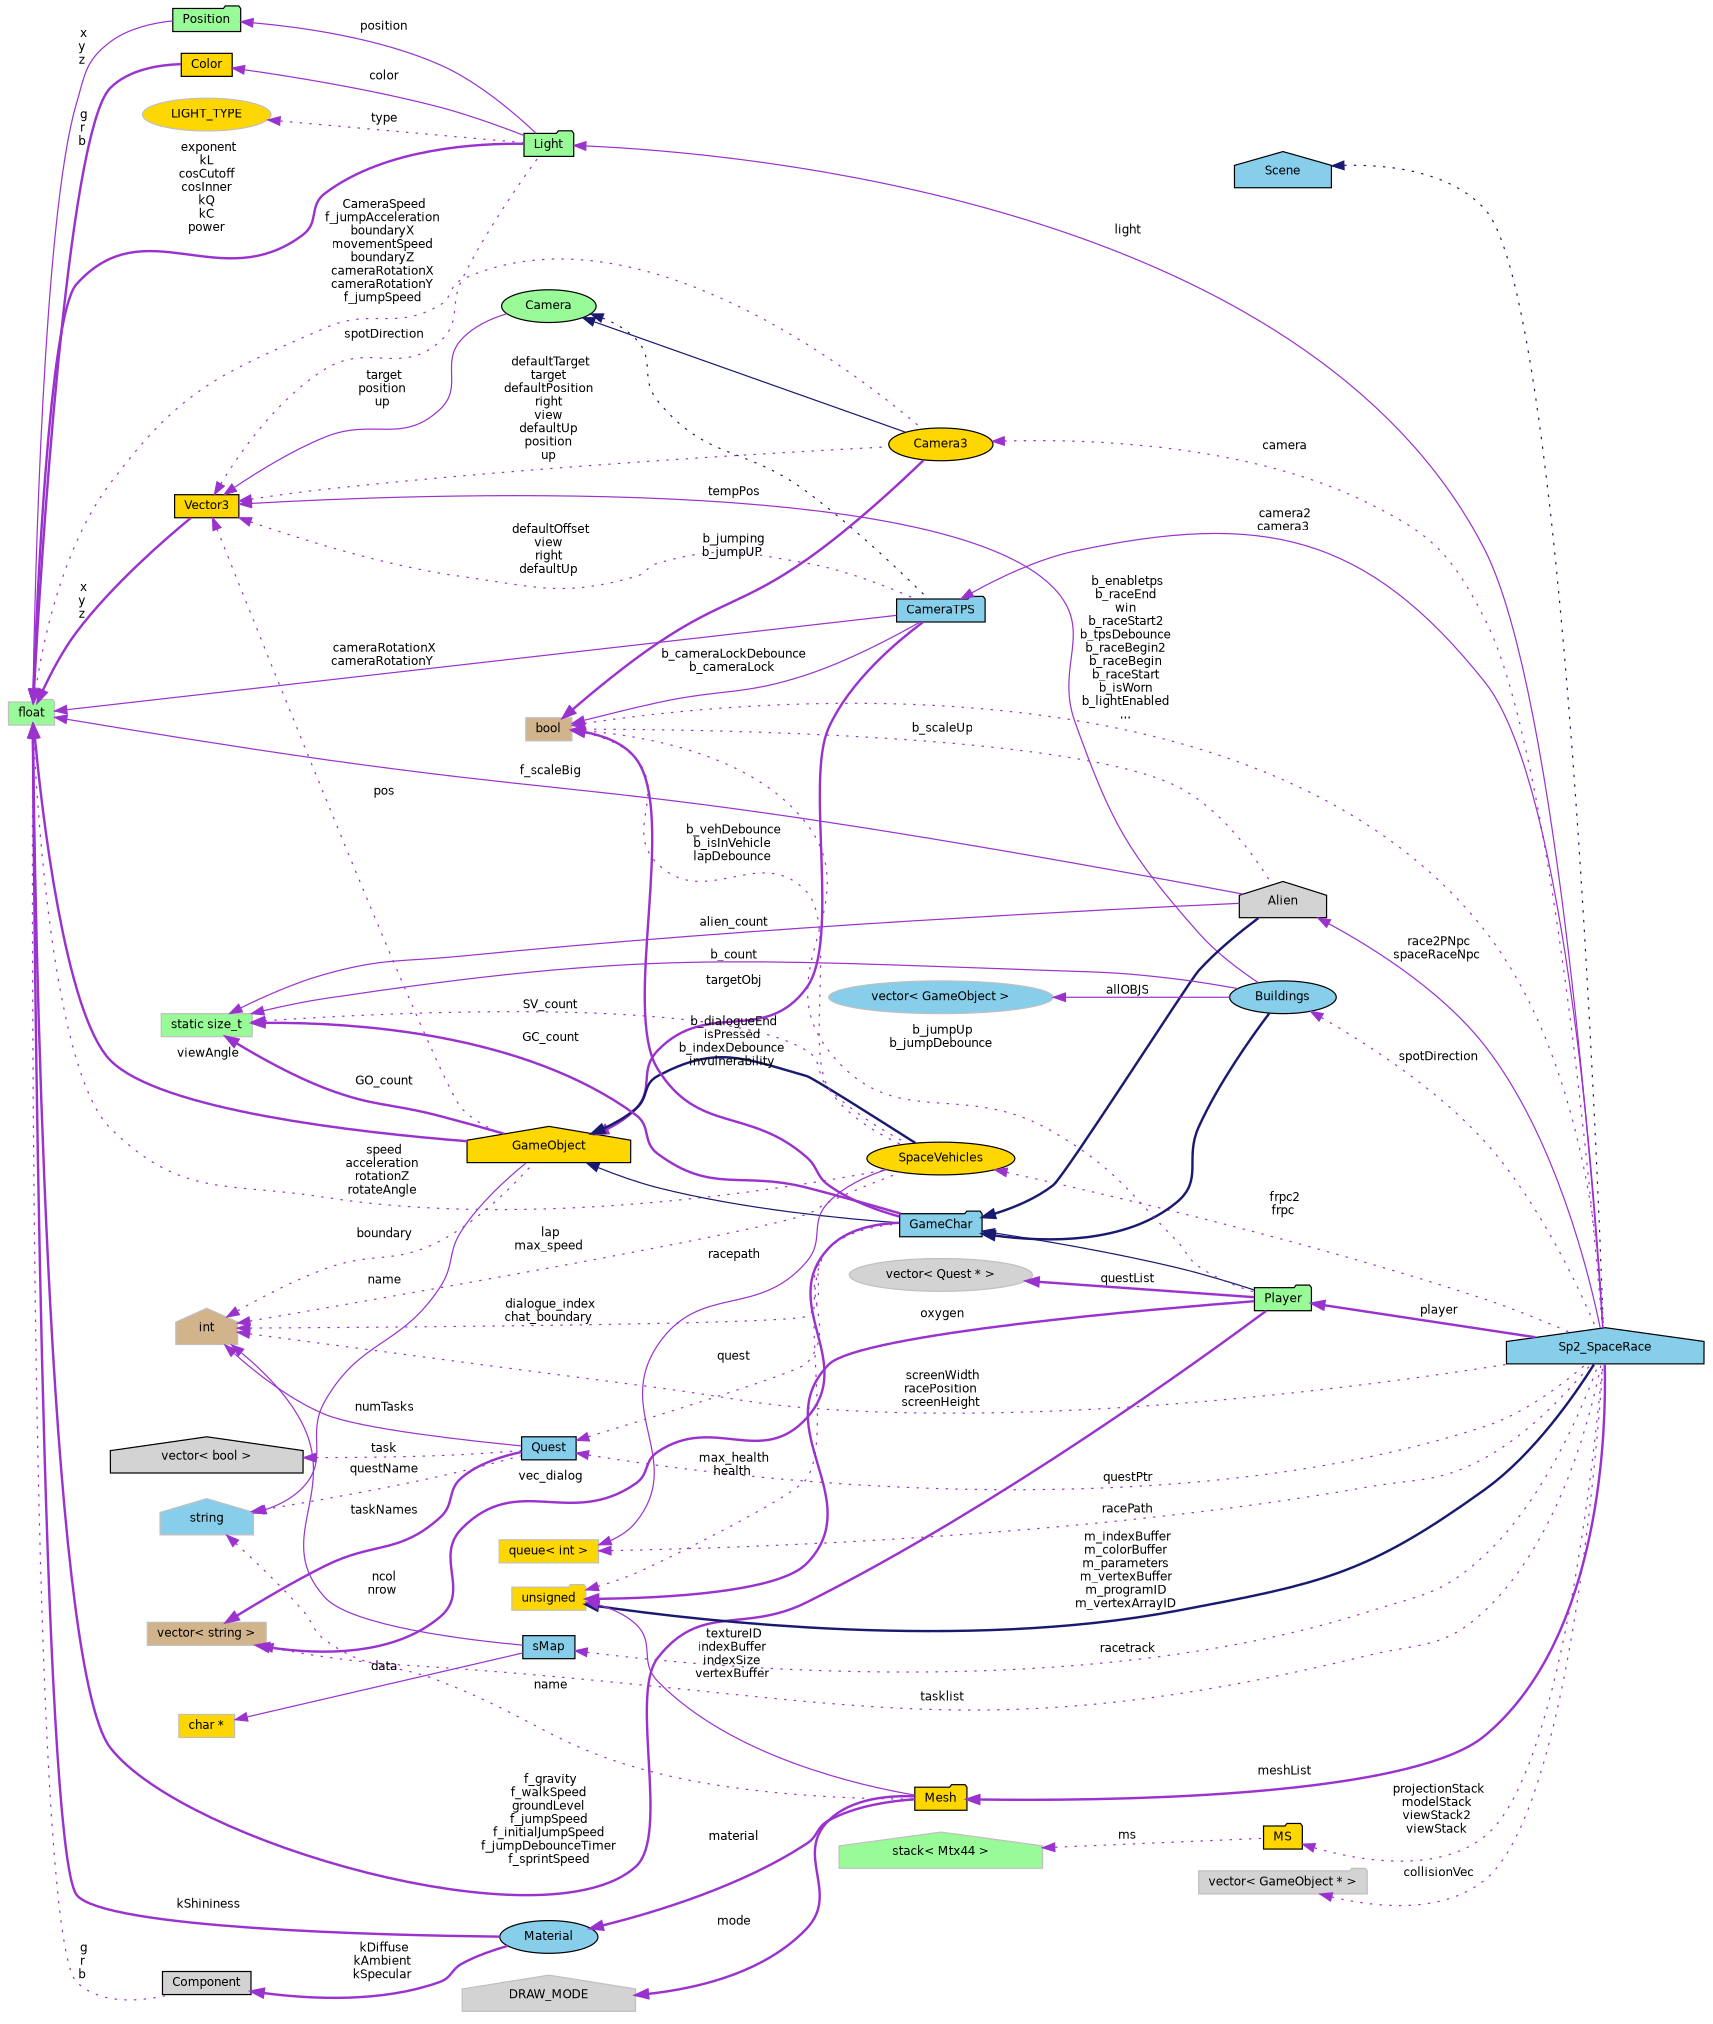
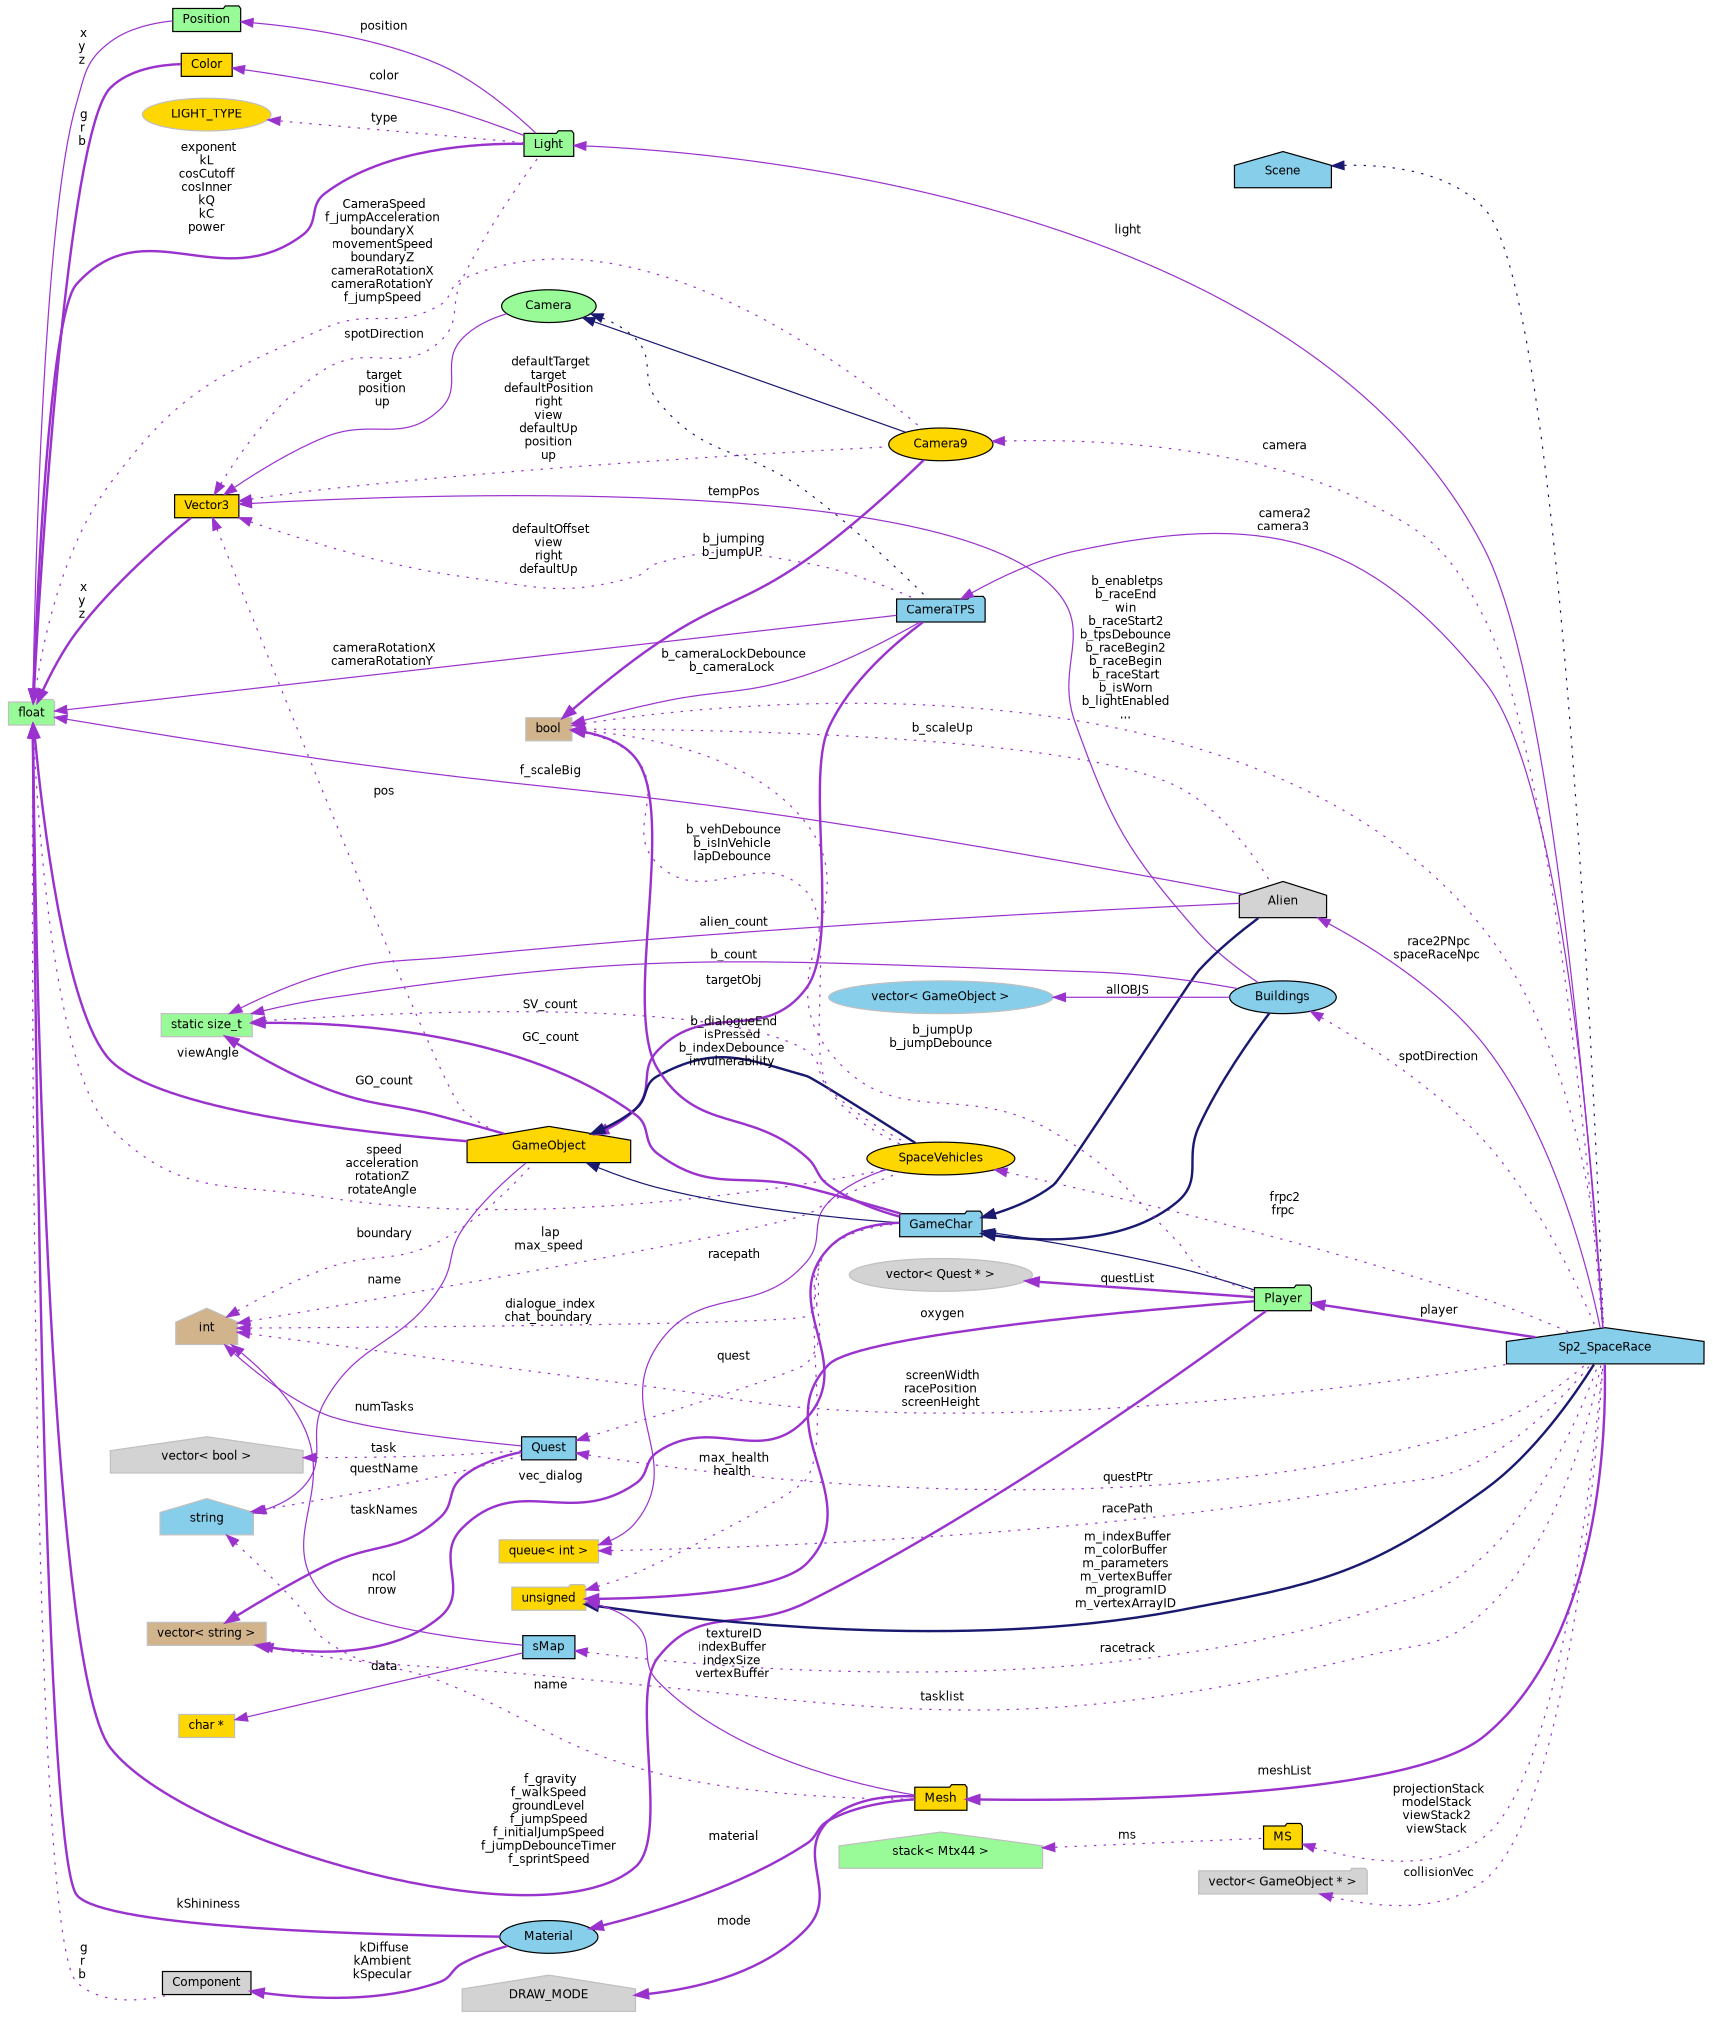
(941, 444) -> (941, 444)
(207, 1457) -> (207, 1457)
